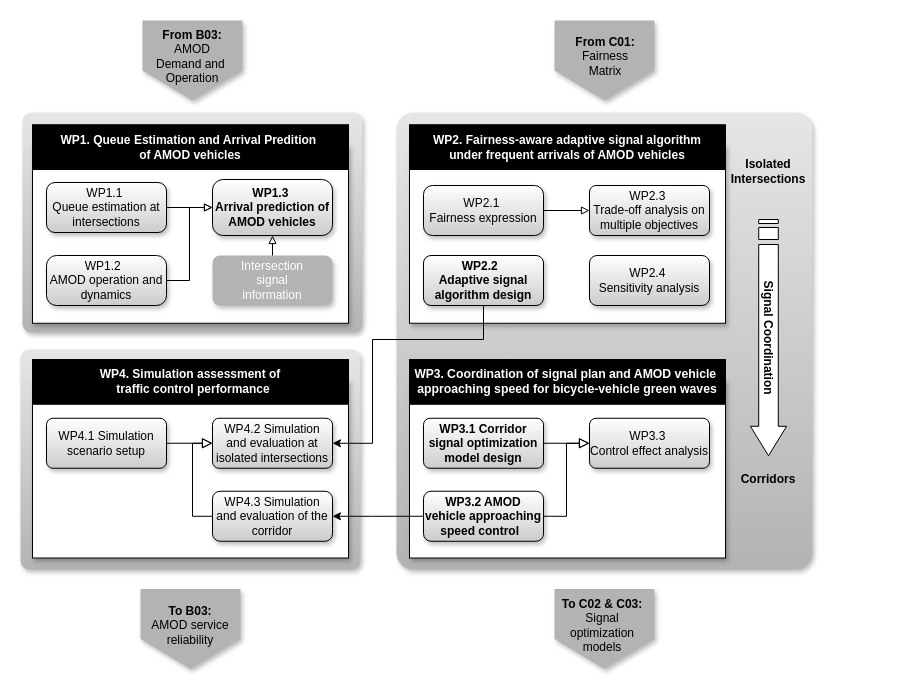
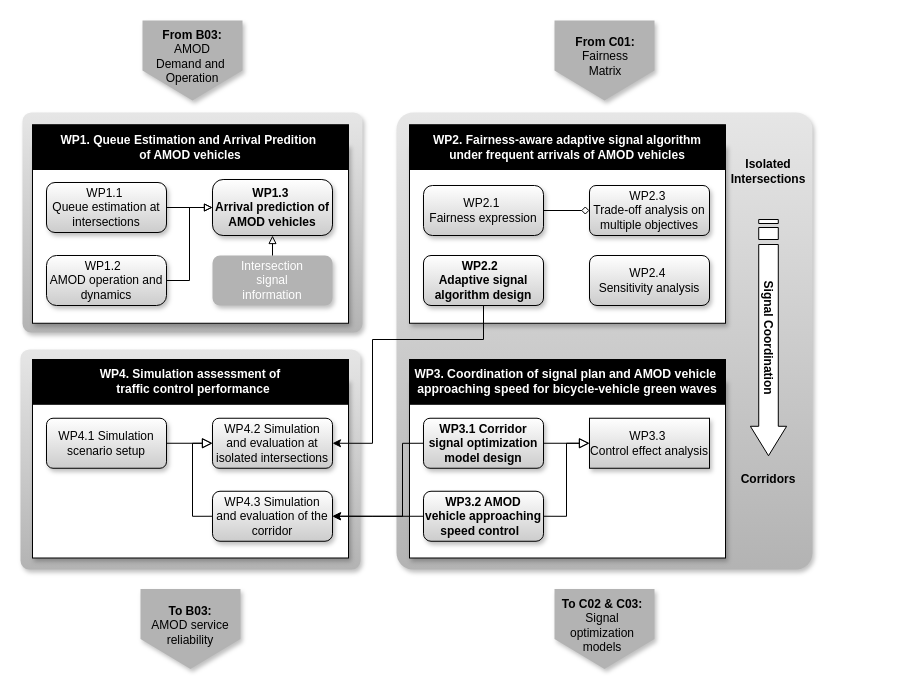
(580, 211) -> (580, 211)
(650, 443) -> (650, 443)
none -> (403, 468)
